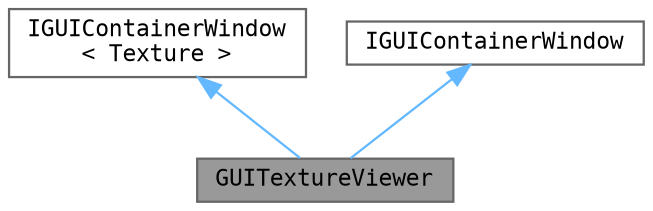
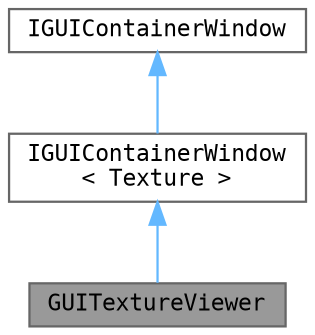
(401, 119) -> (158, 105)
